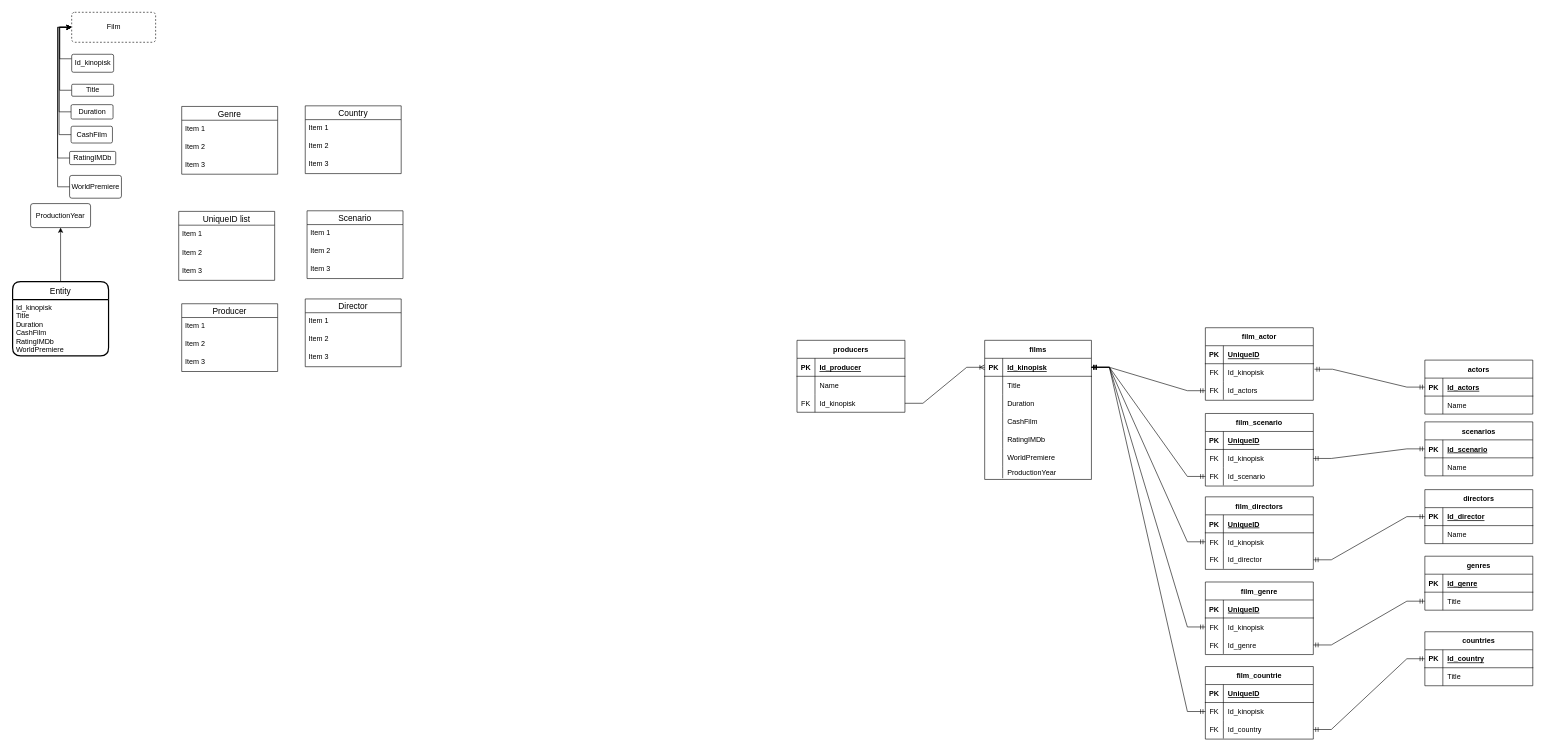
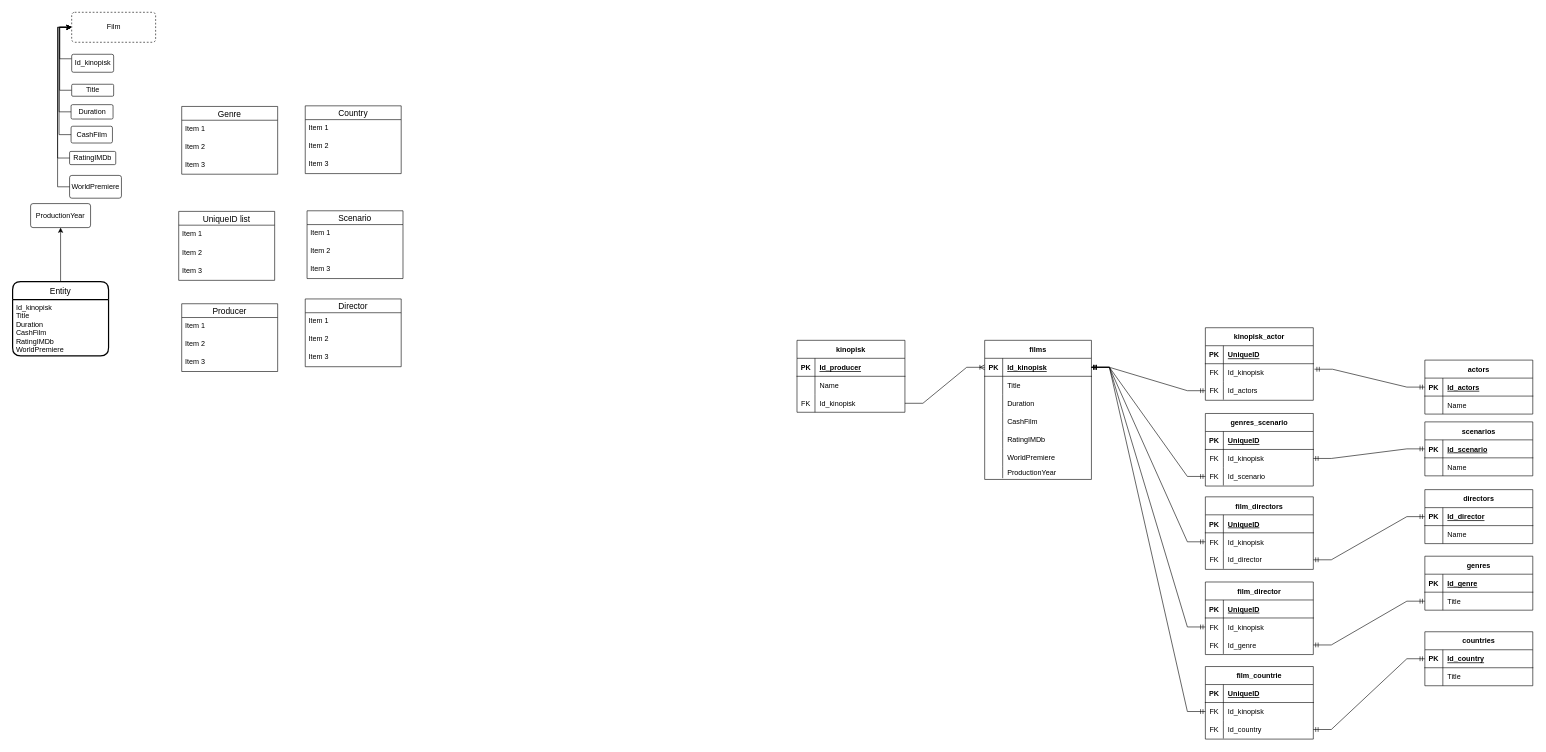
(1259, 337) -> (1259, 337)
(851, 350) -> (851, 350)
(1259, 423) -> (1259, 423)
(1259, 592) -> (1259, 592)
